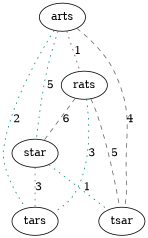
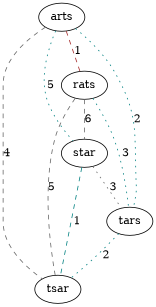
(73, 51) -> (73, 51)
(74, 184) -> (71, 221)
none -> (96, 257)
